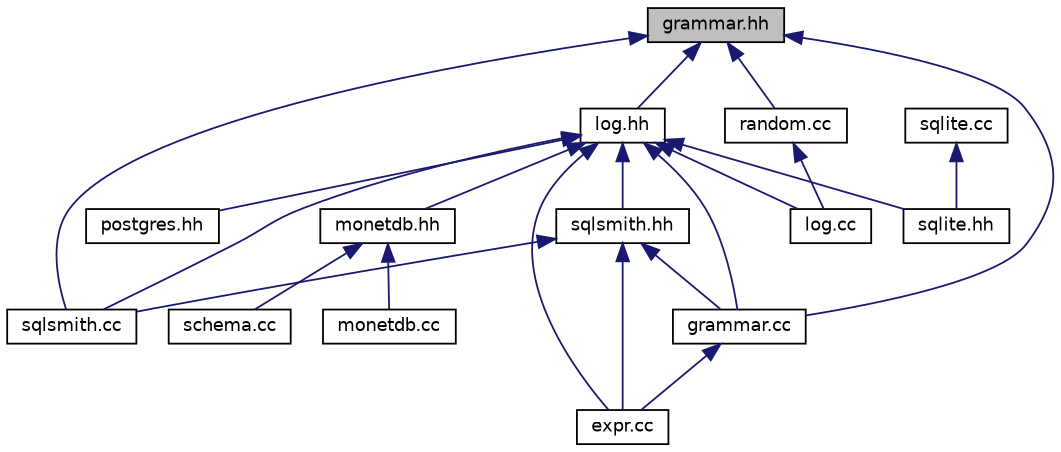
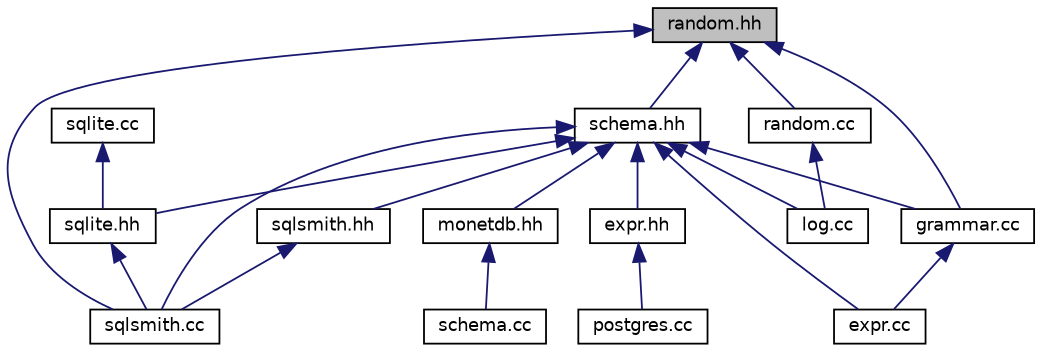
(716, 25) -> (715, 25)
(623, 126) -> (638, 126)
(153, 226) -> (638, 226)
(688, 282) -> none
none -> (133, 285)
(389, 327) -> none
none -> (643, 327)
(623, 336) -> none
